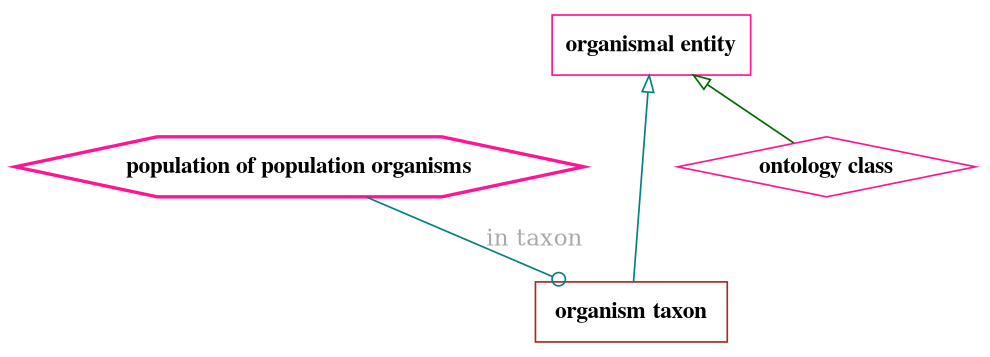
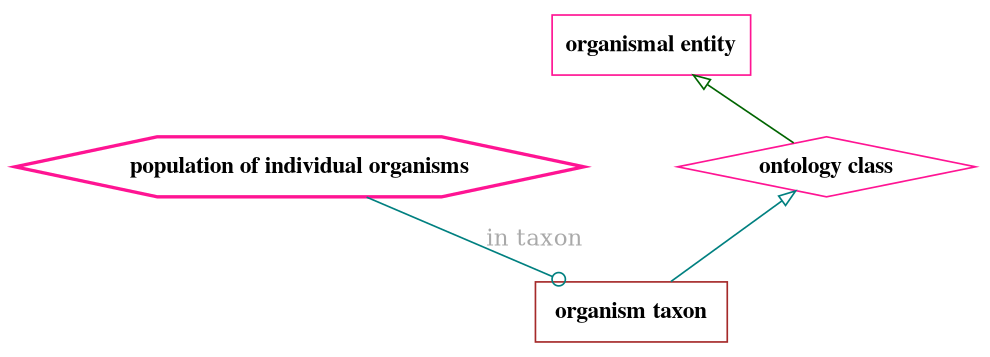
(299, 167) -> (299, 167)
(641, 187) -> (726, 241)
